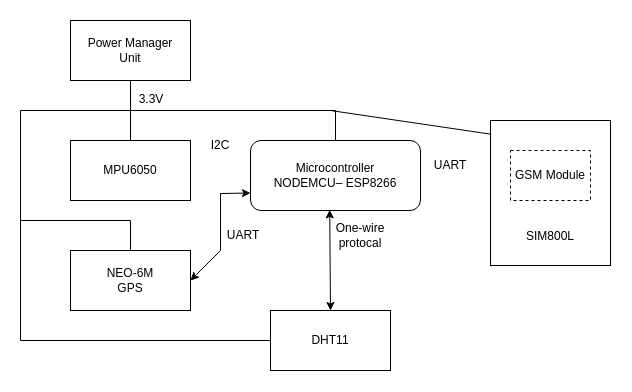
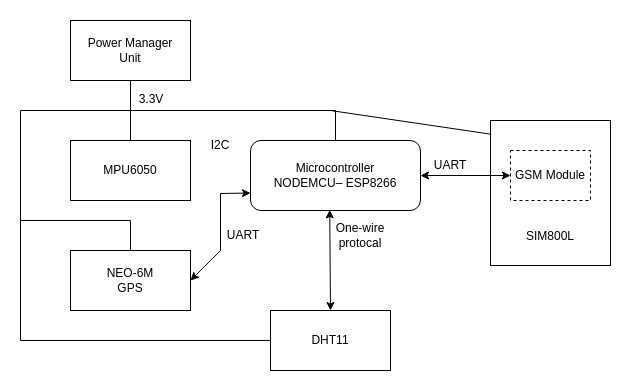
none -> (465, 176)
